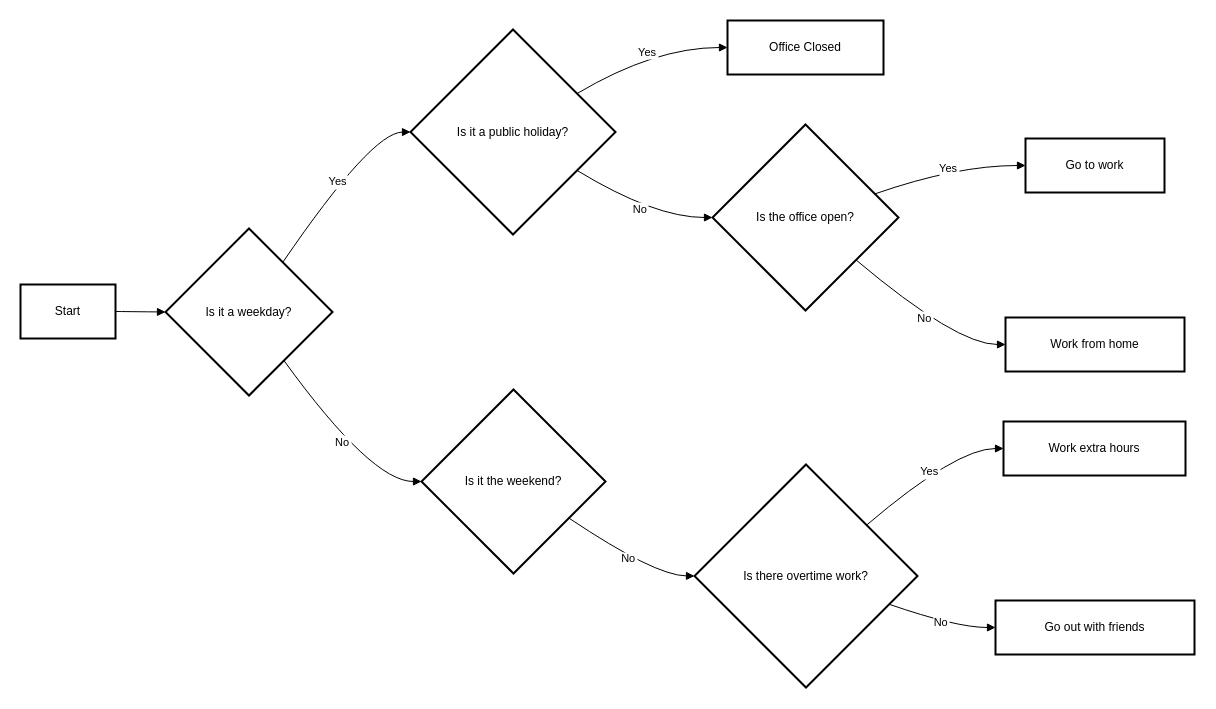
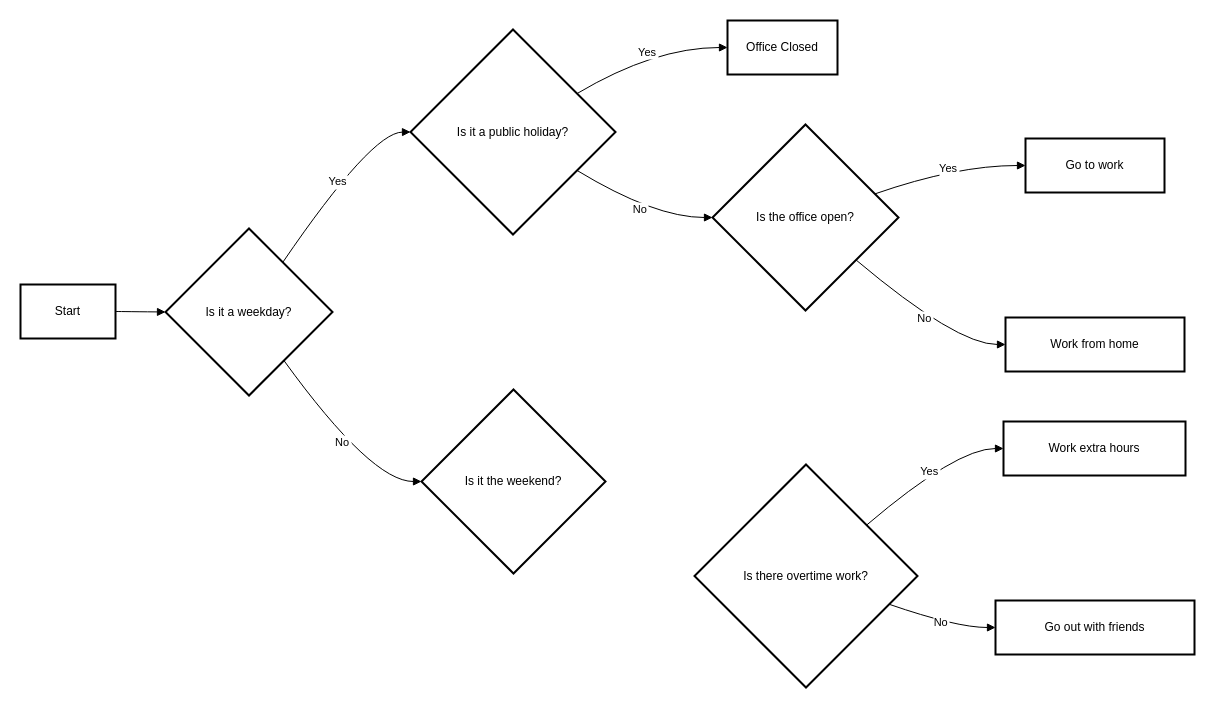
(806, 48) -> (783, 48)
(624, 552) -> none
